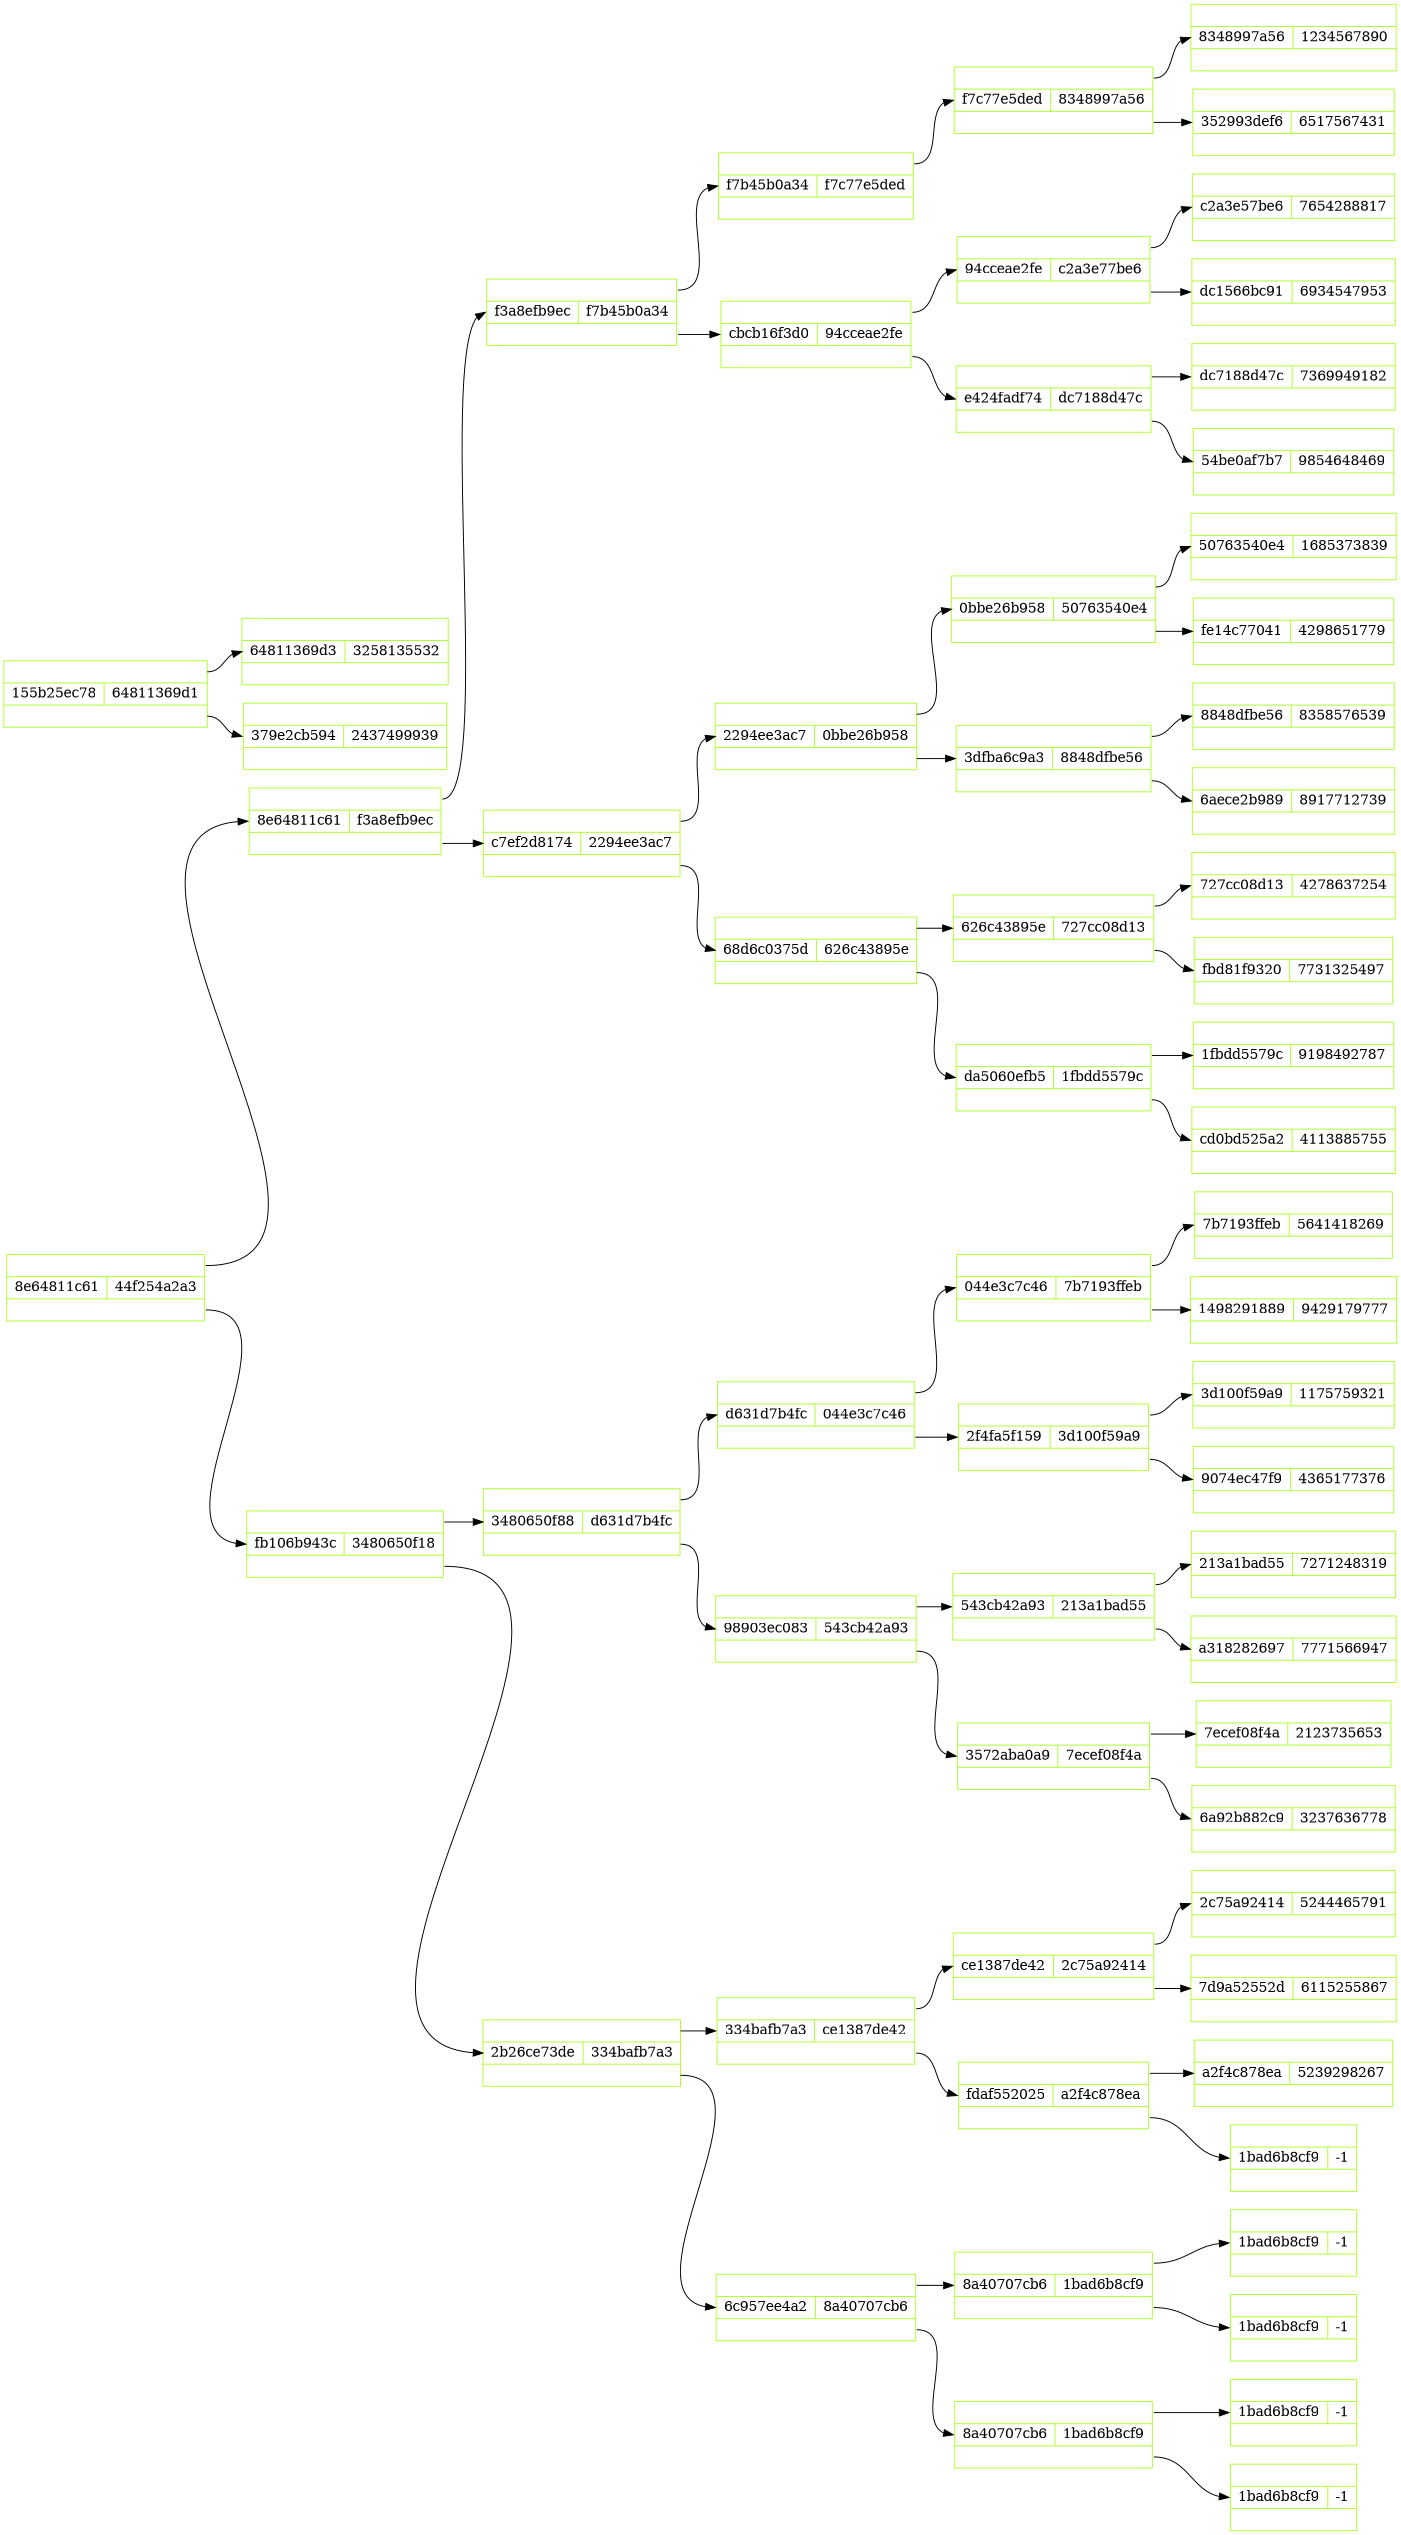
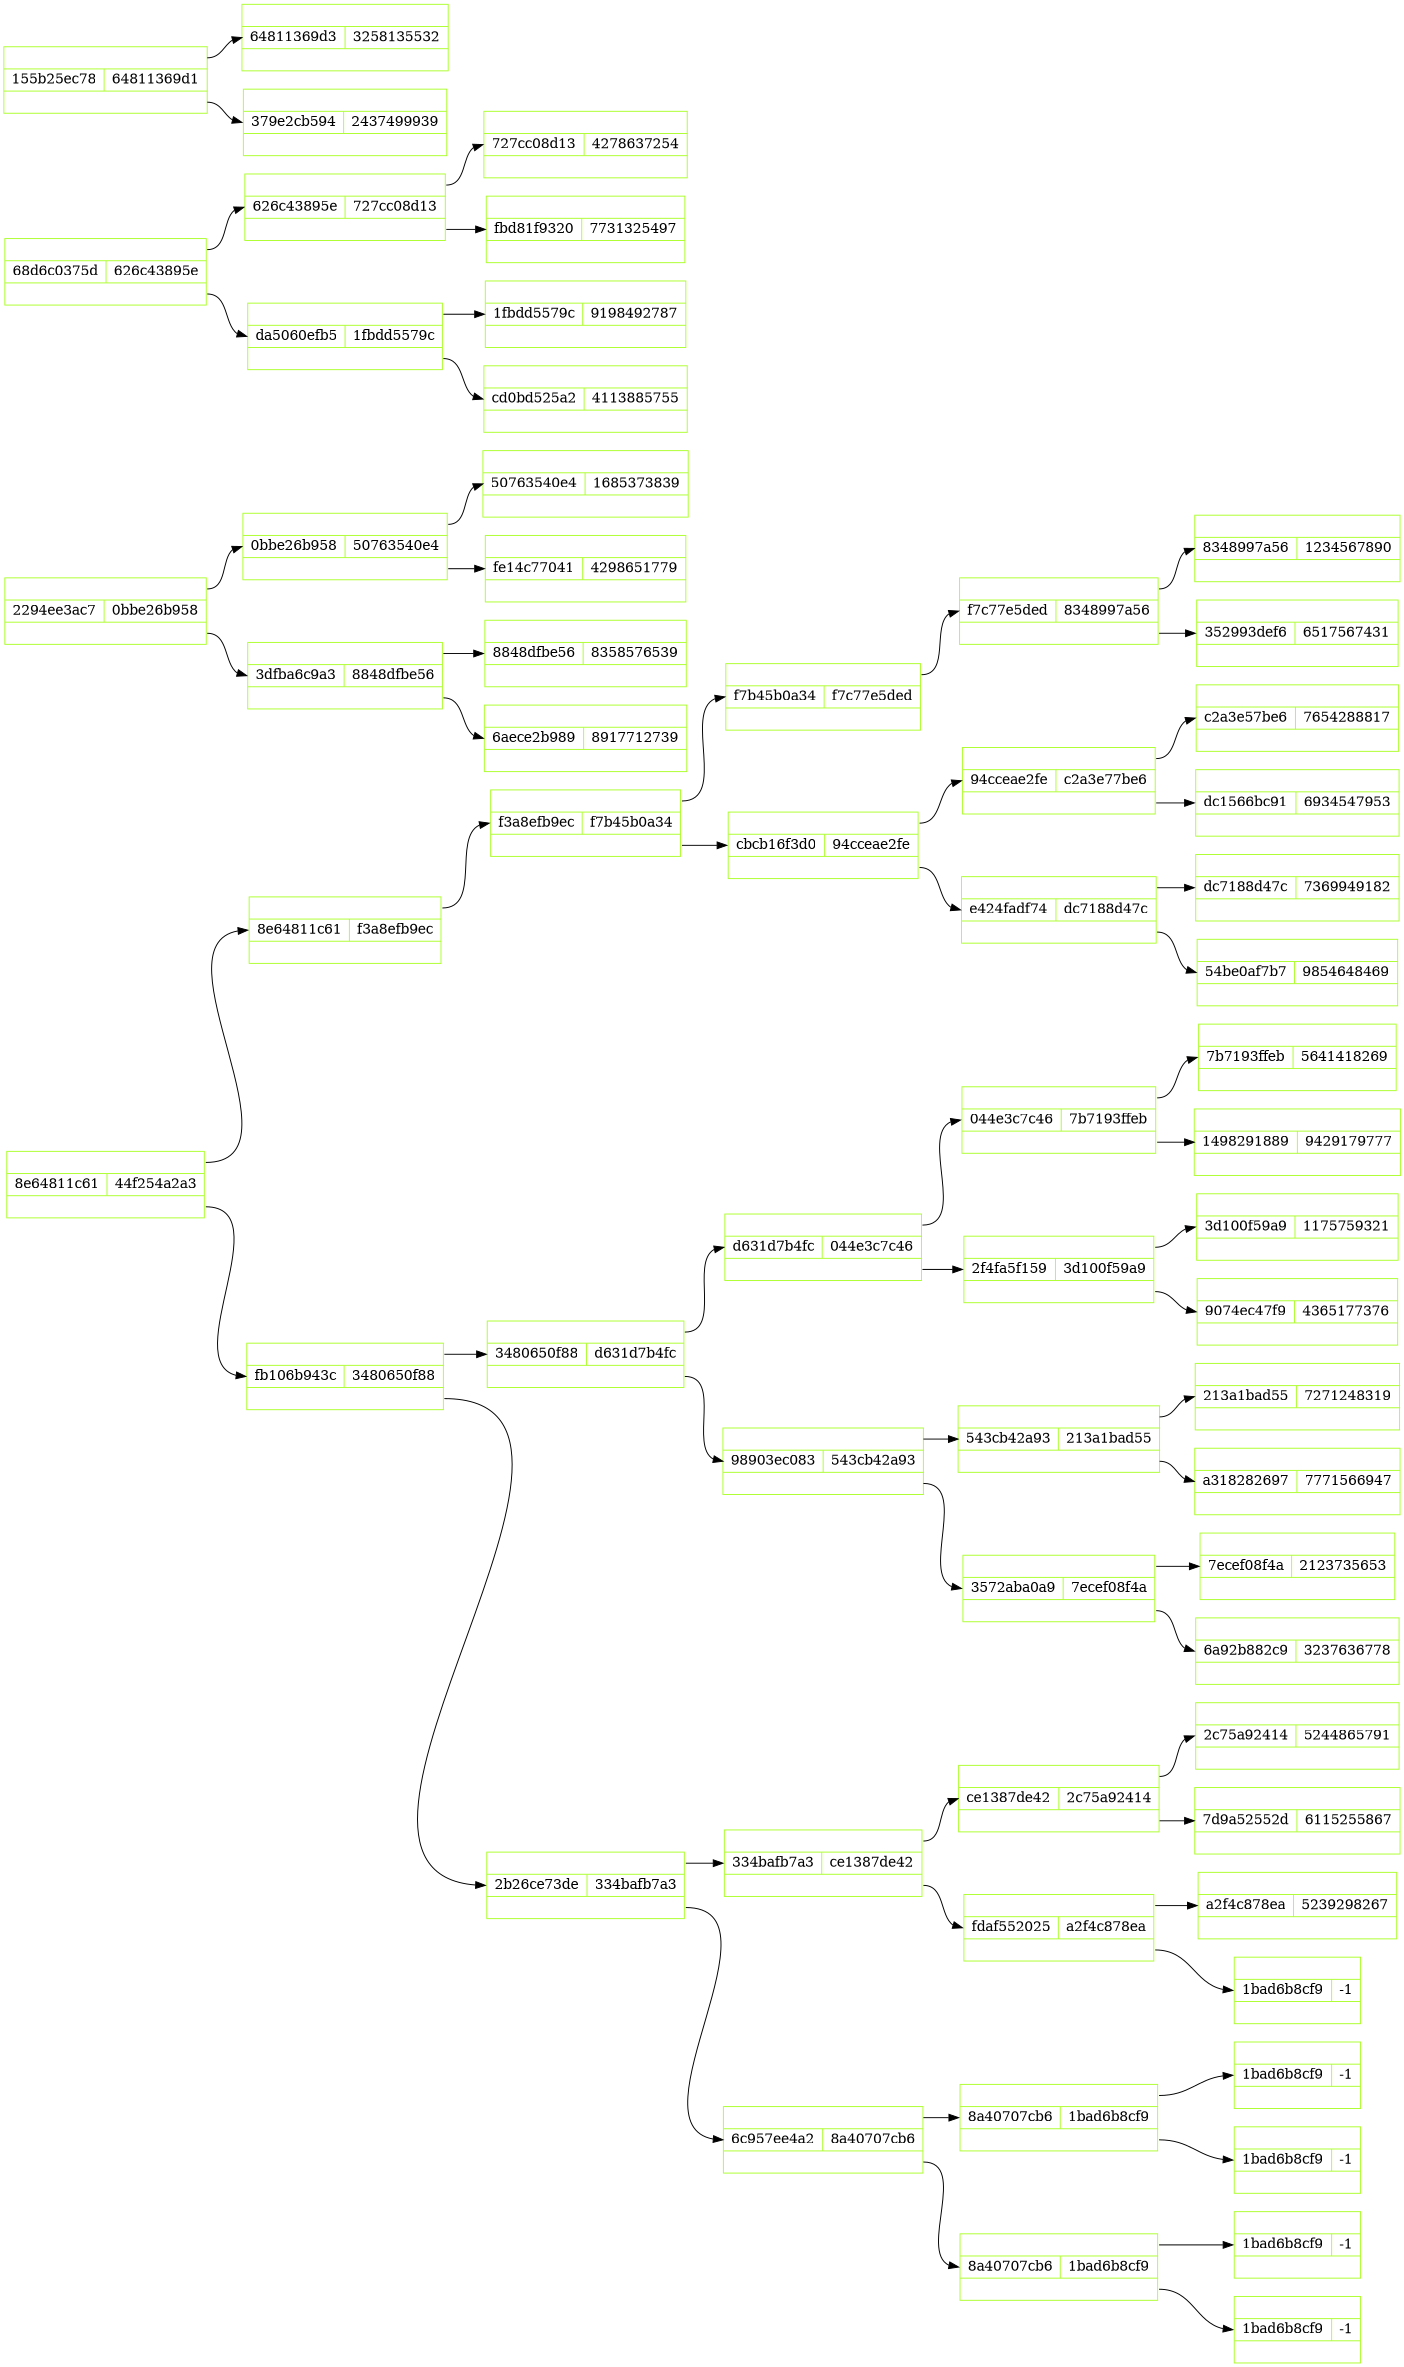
(582, 843) -> none
(394, 1544) -> (394, 1376)
(1344, 1903) -> (1348, 1735)
